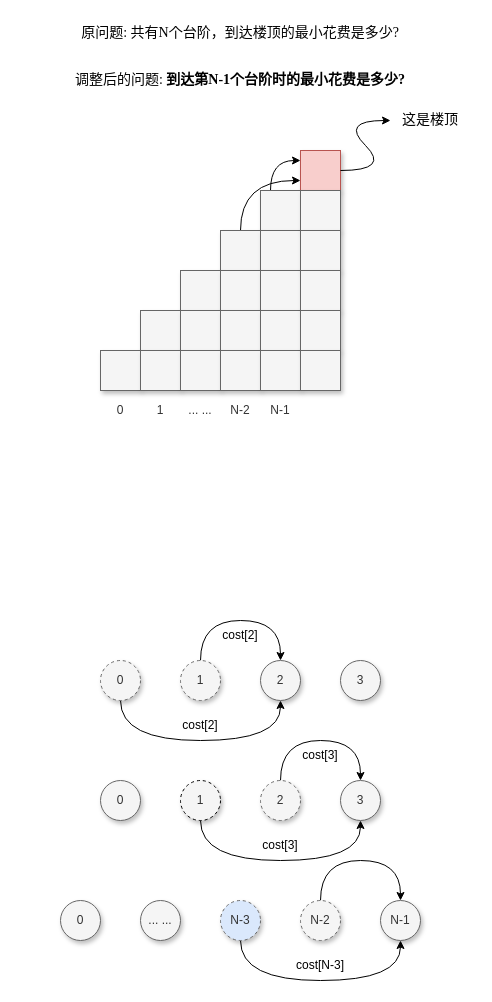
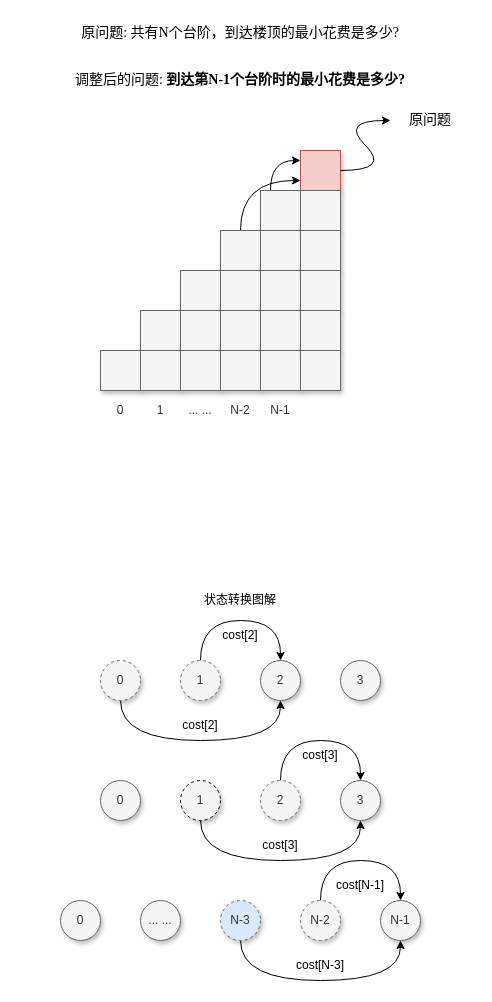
(431, 121) -> (431, 121)
none -> (241, 601)
none -> (361, 886)
